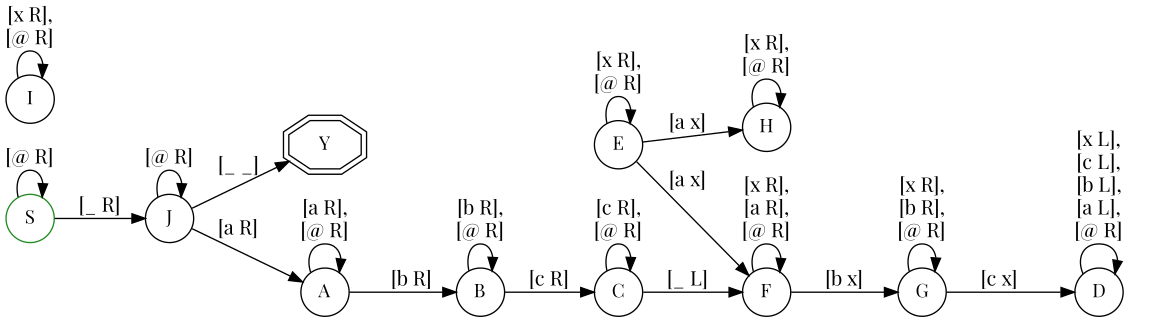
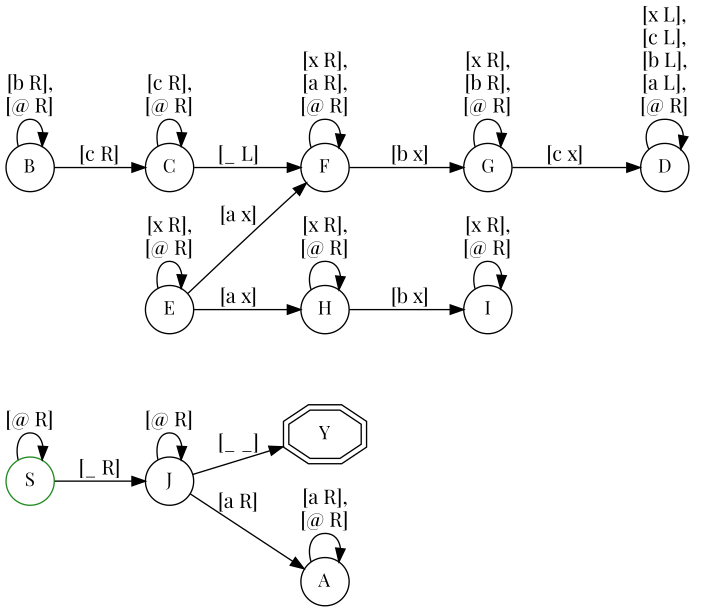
(396, 292) -> none
none -> (400, 310)
